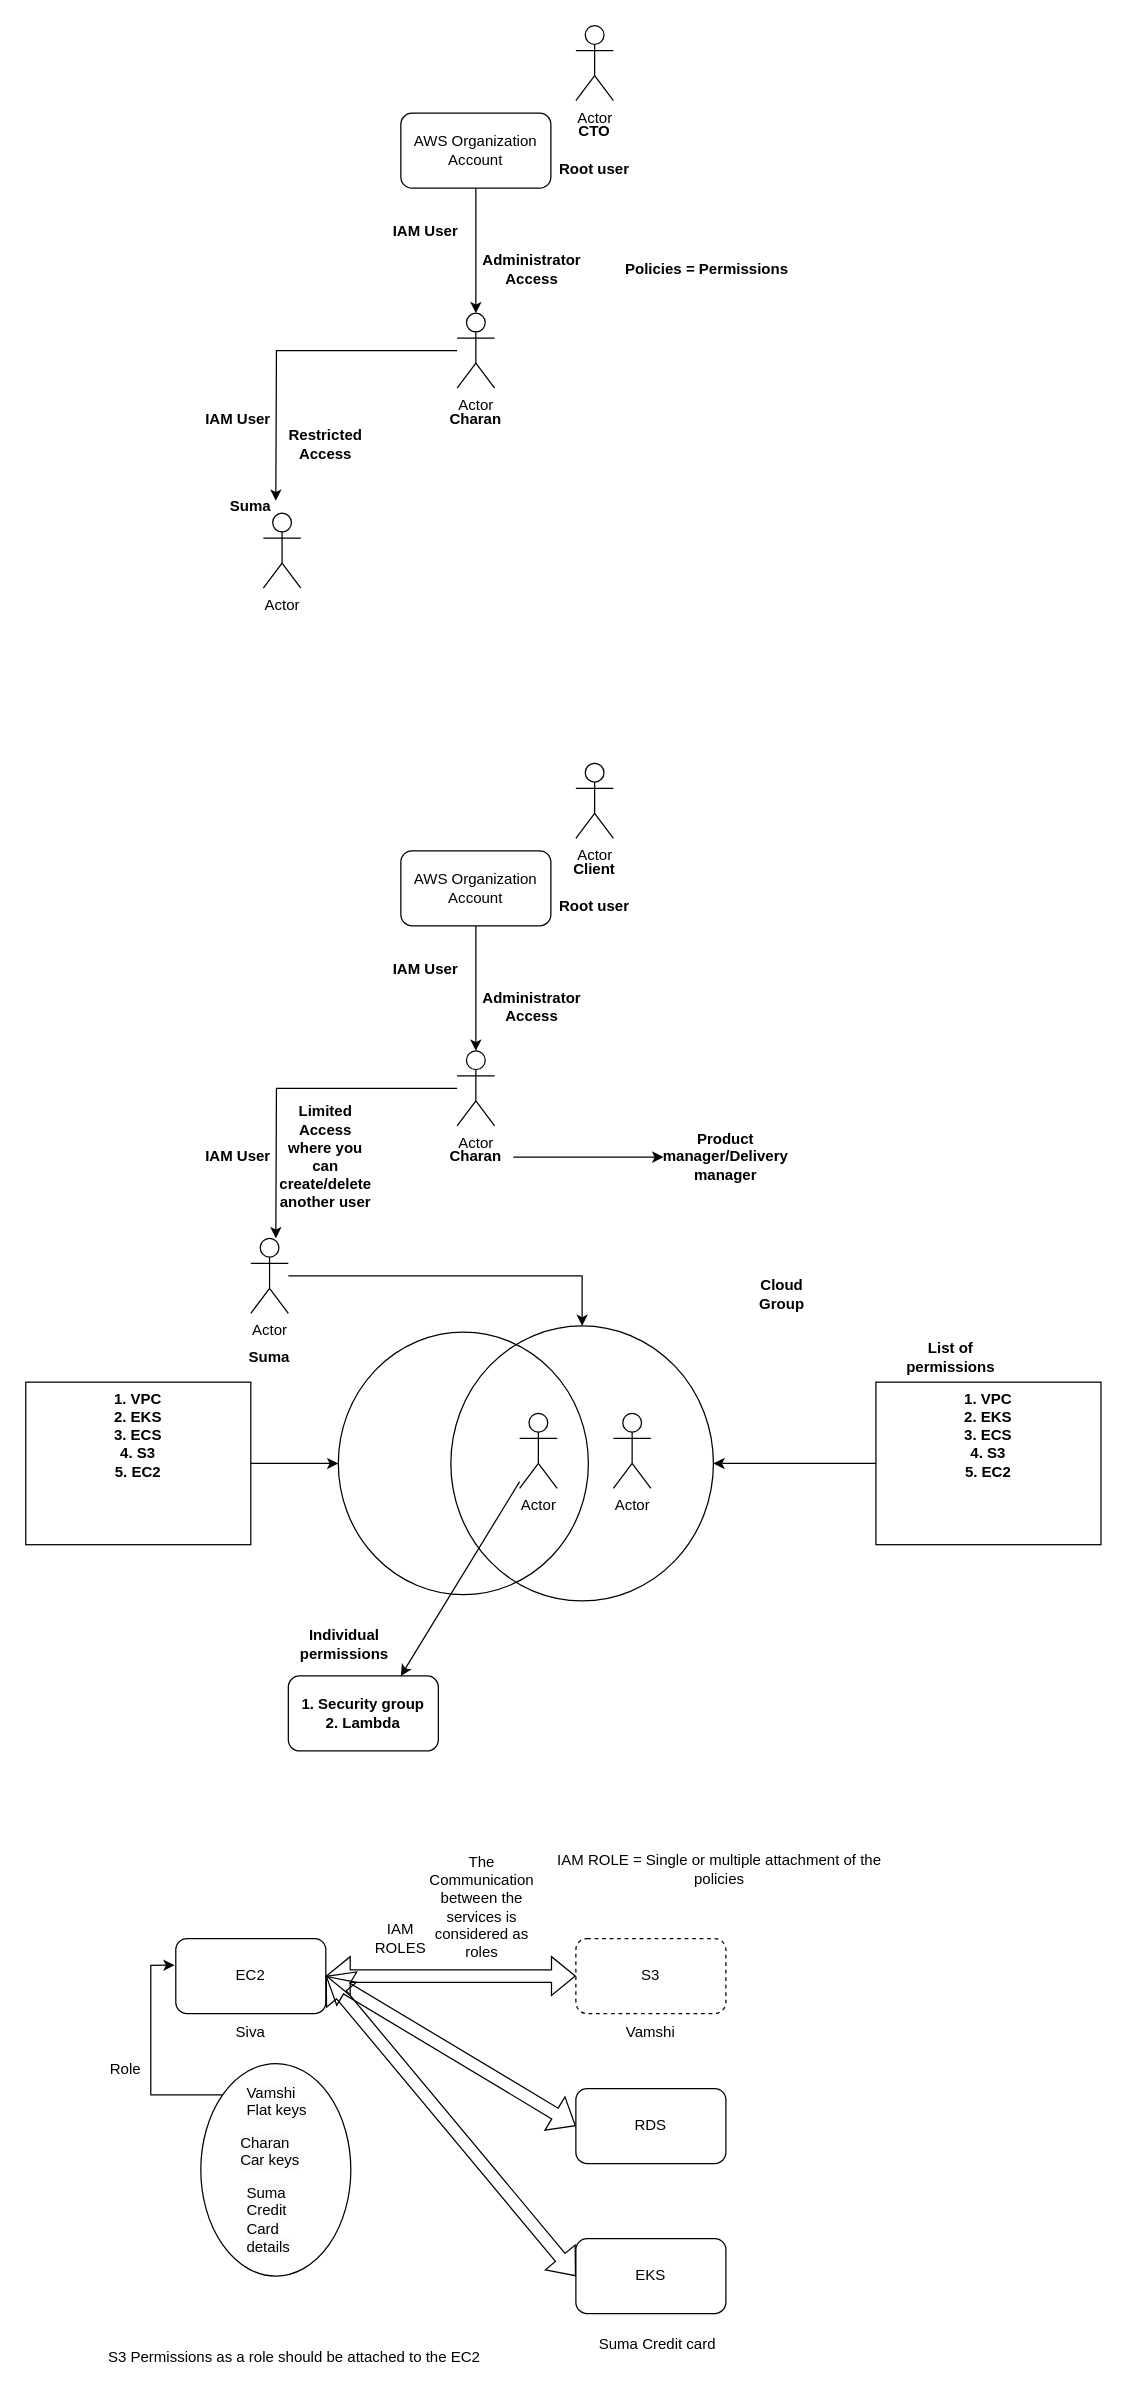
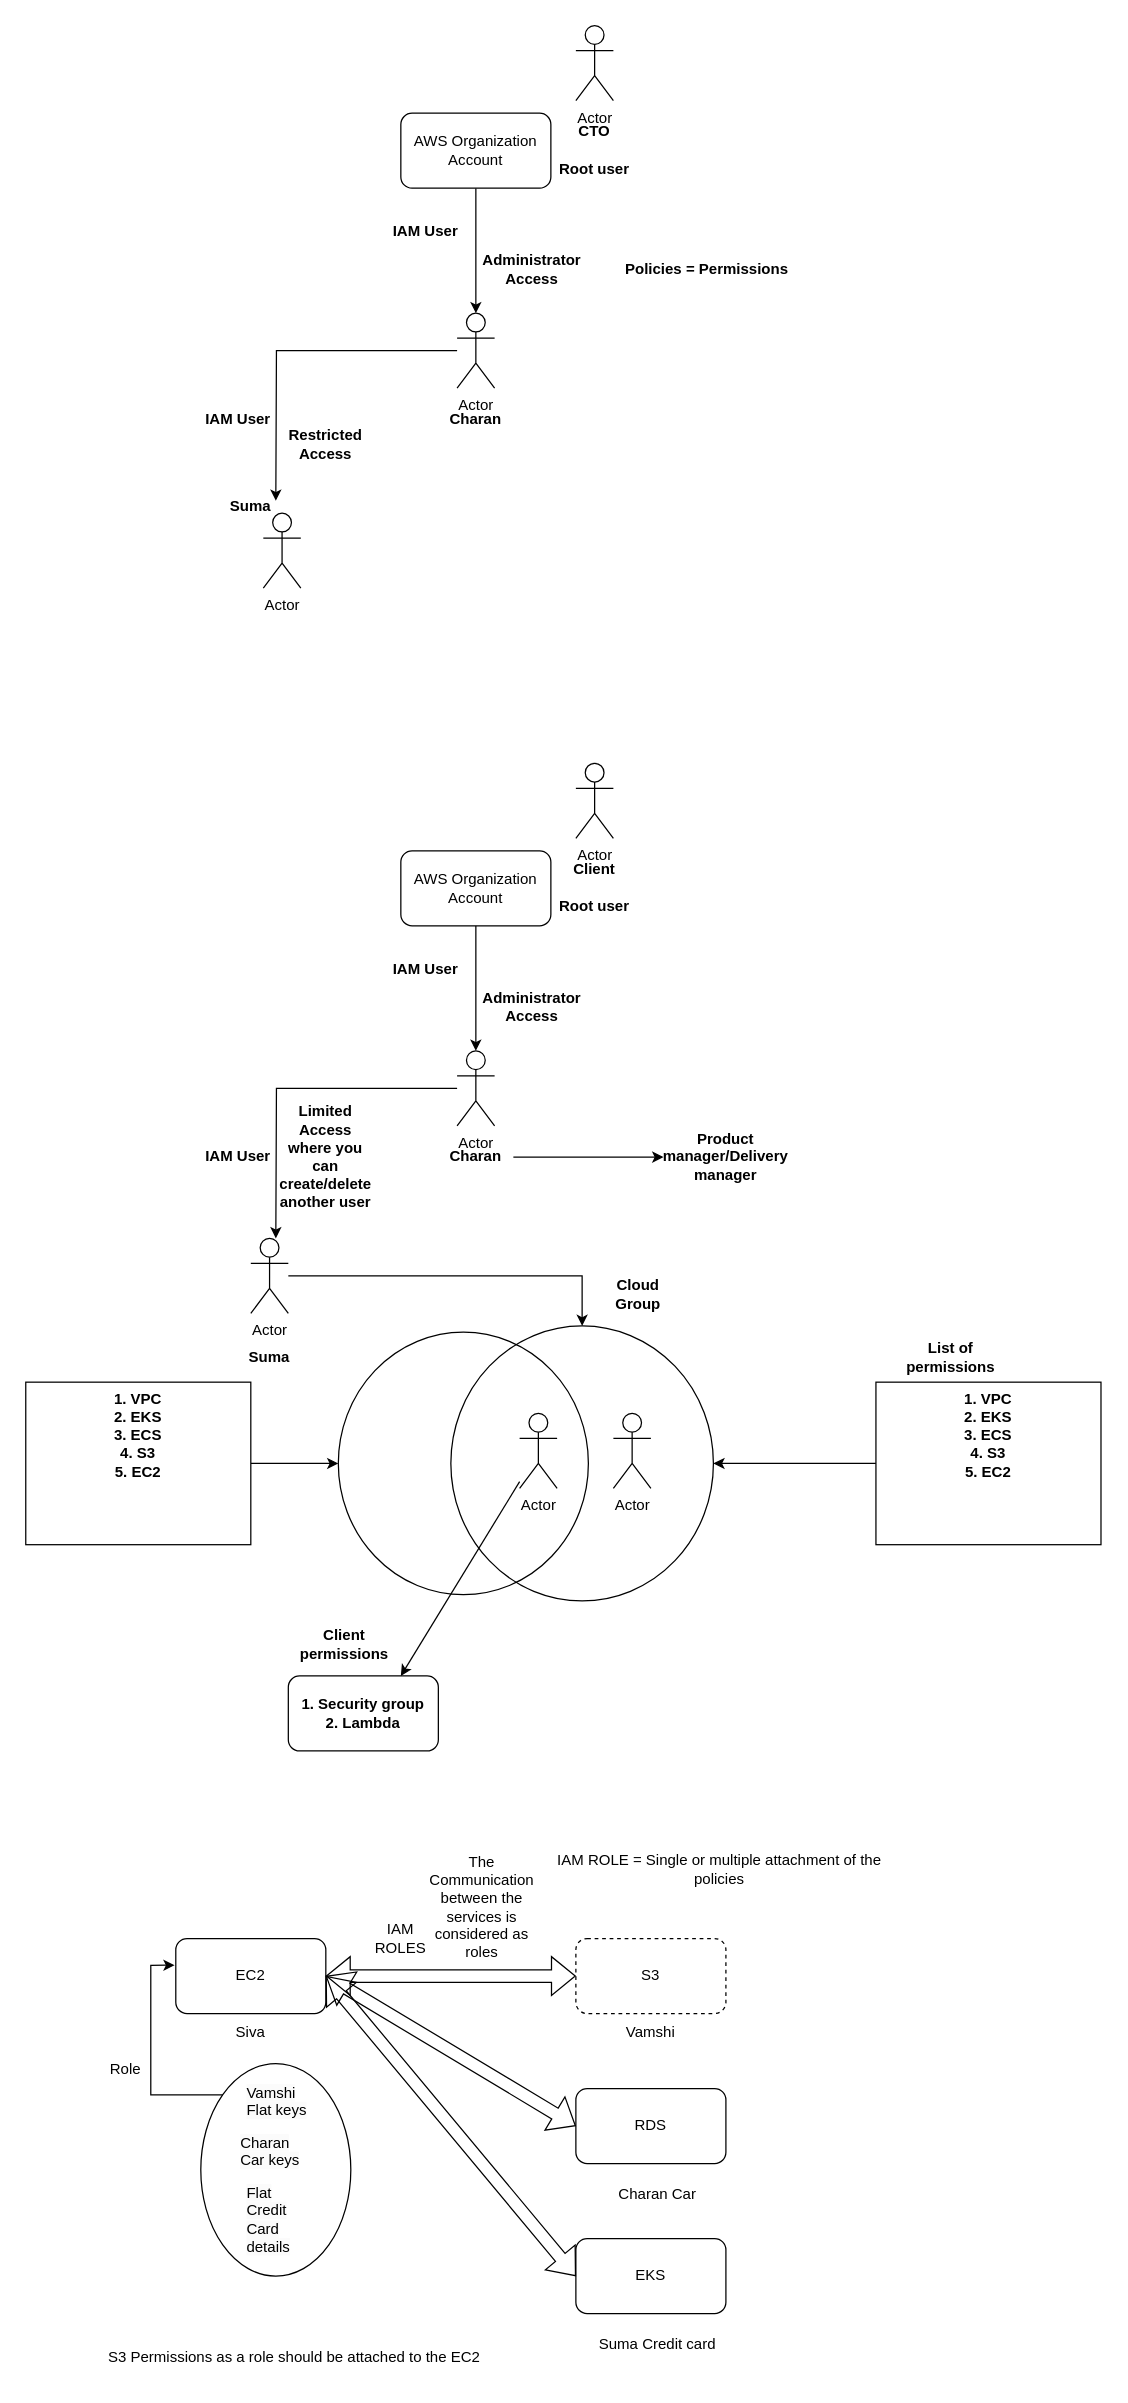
(782, 1294) -> (638, 1294)
(344, 1644) -> (344, 1644)
none -> (657, 2194)
(277, 2211) -> (277, 2211)
